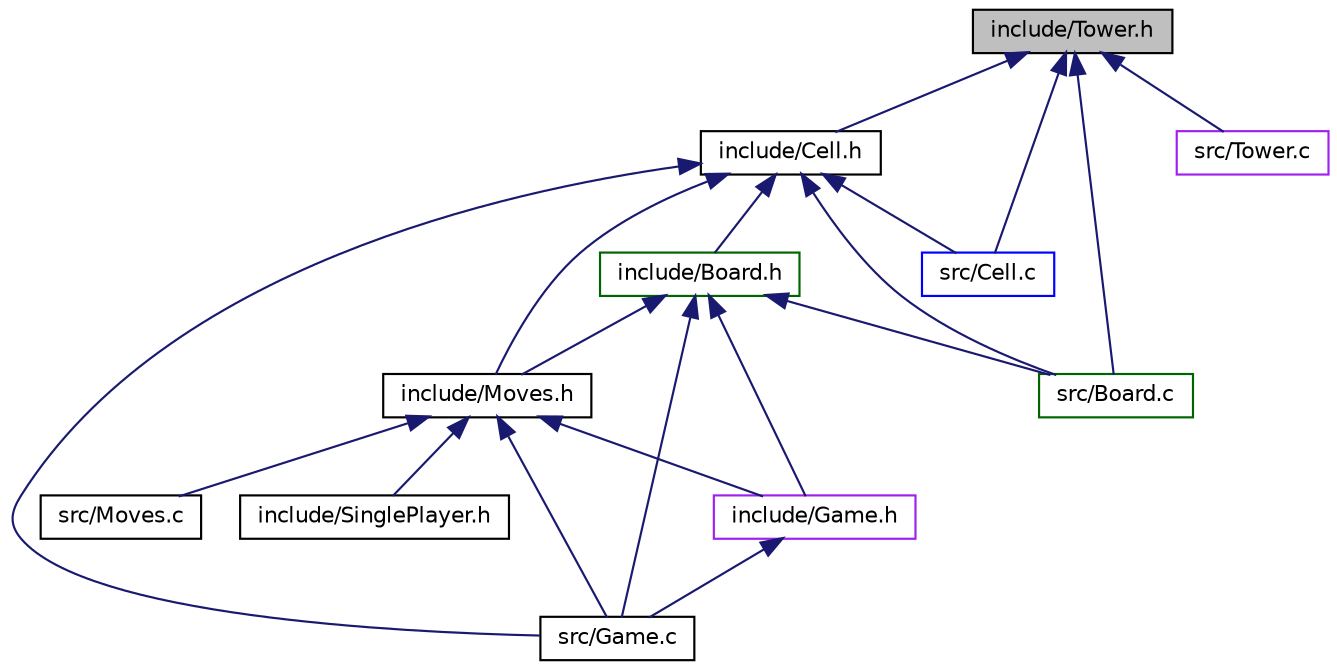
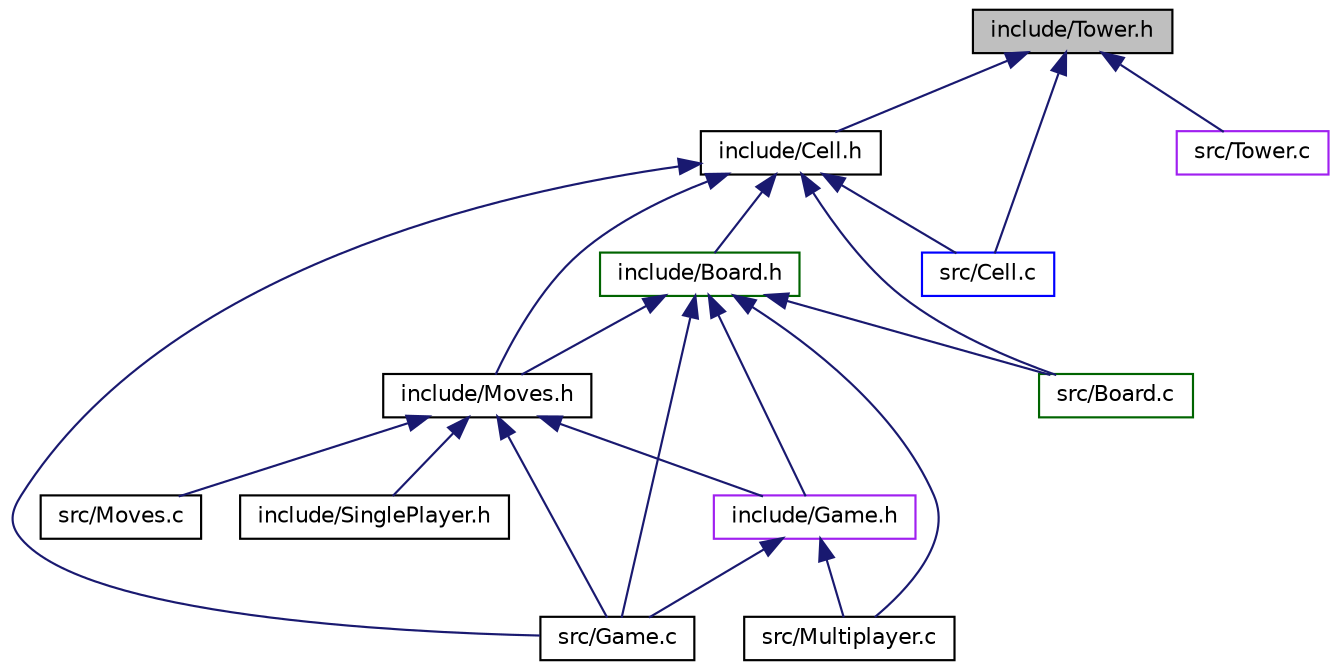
(1096, 225) -> none
none -> (849, 638)
